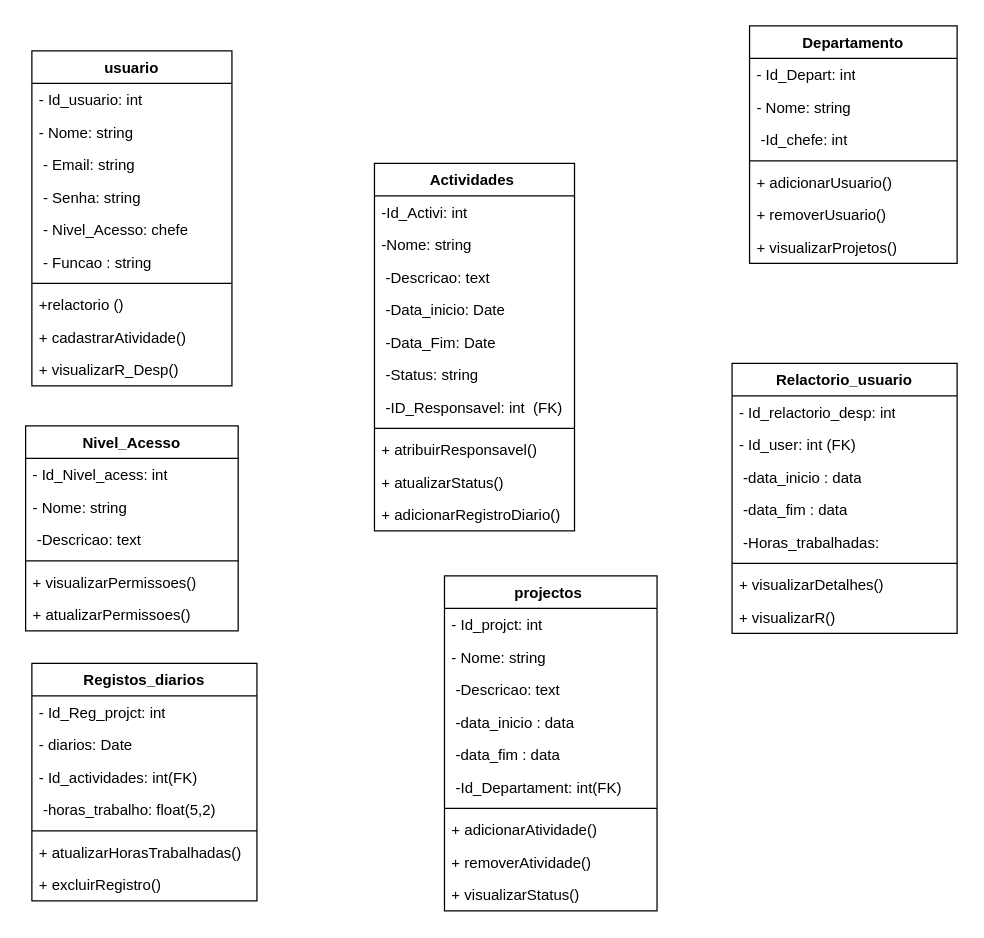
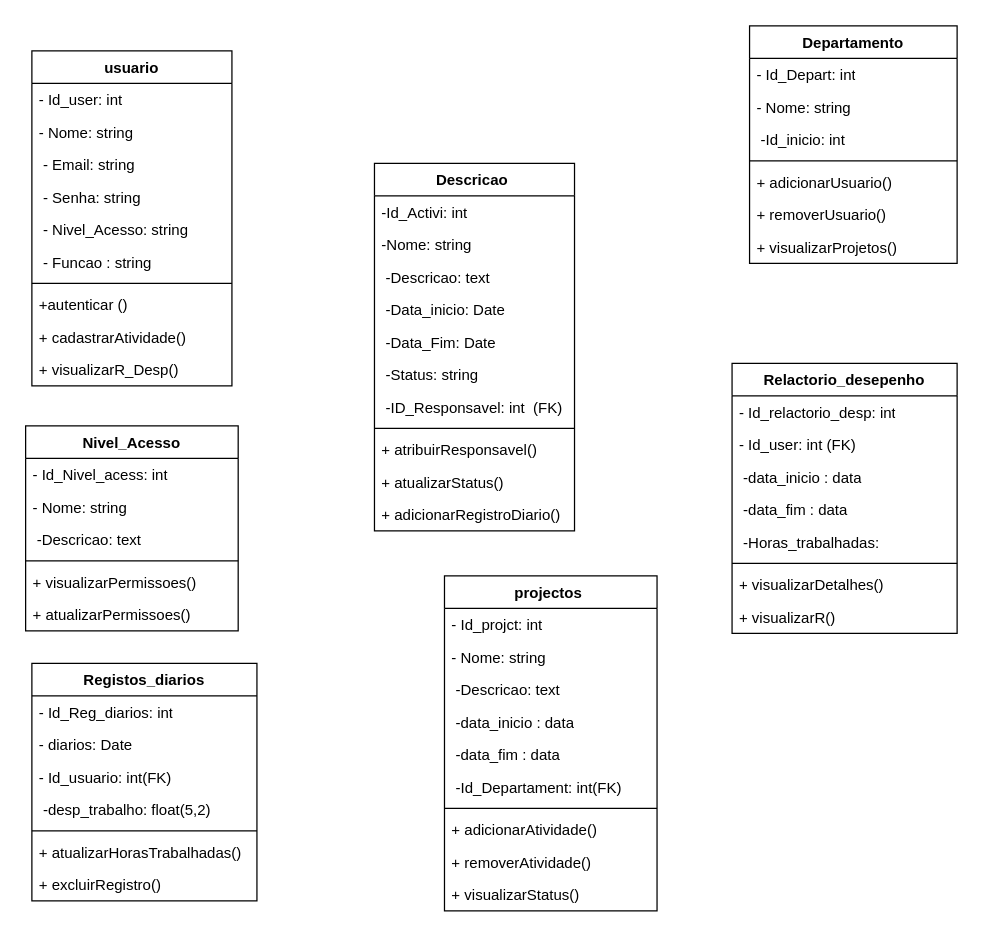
(101, 101) -> (90, 101)
(810, 141) -> (808, 141)
(474, 181) -> (474, 181)
(118, 231) -> (120, 231)
(92, 306) -> (94, 306)
(844, 381) -> (844, 381)
(116, 713) -> (116, 713)
(133, 778) -> (118, 778)
(143, 811) -> (139, 811)
